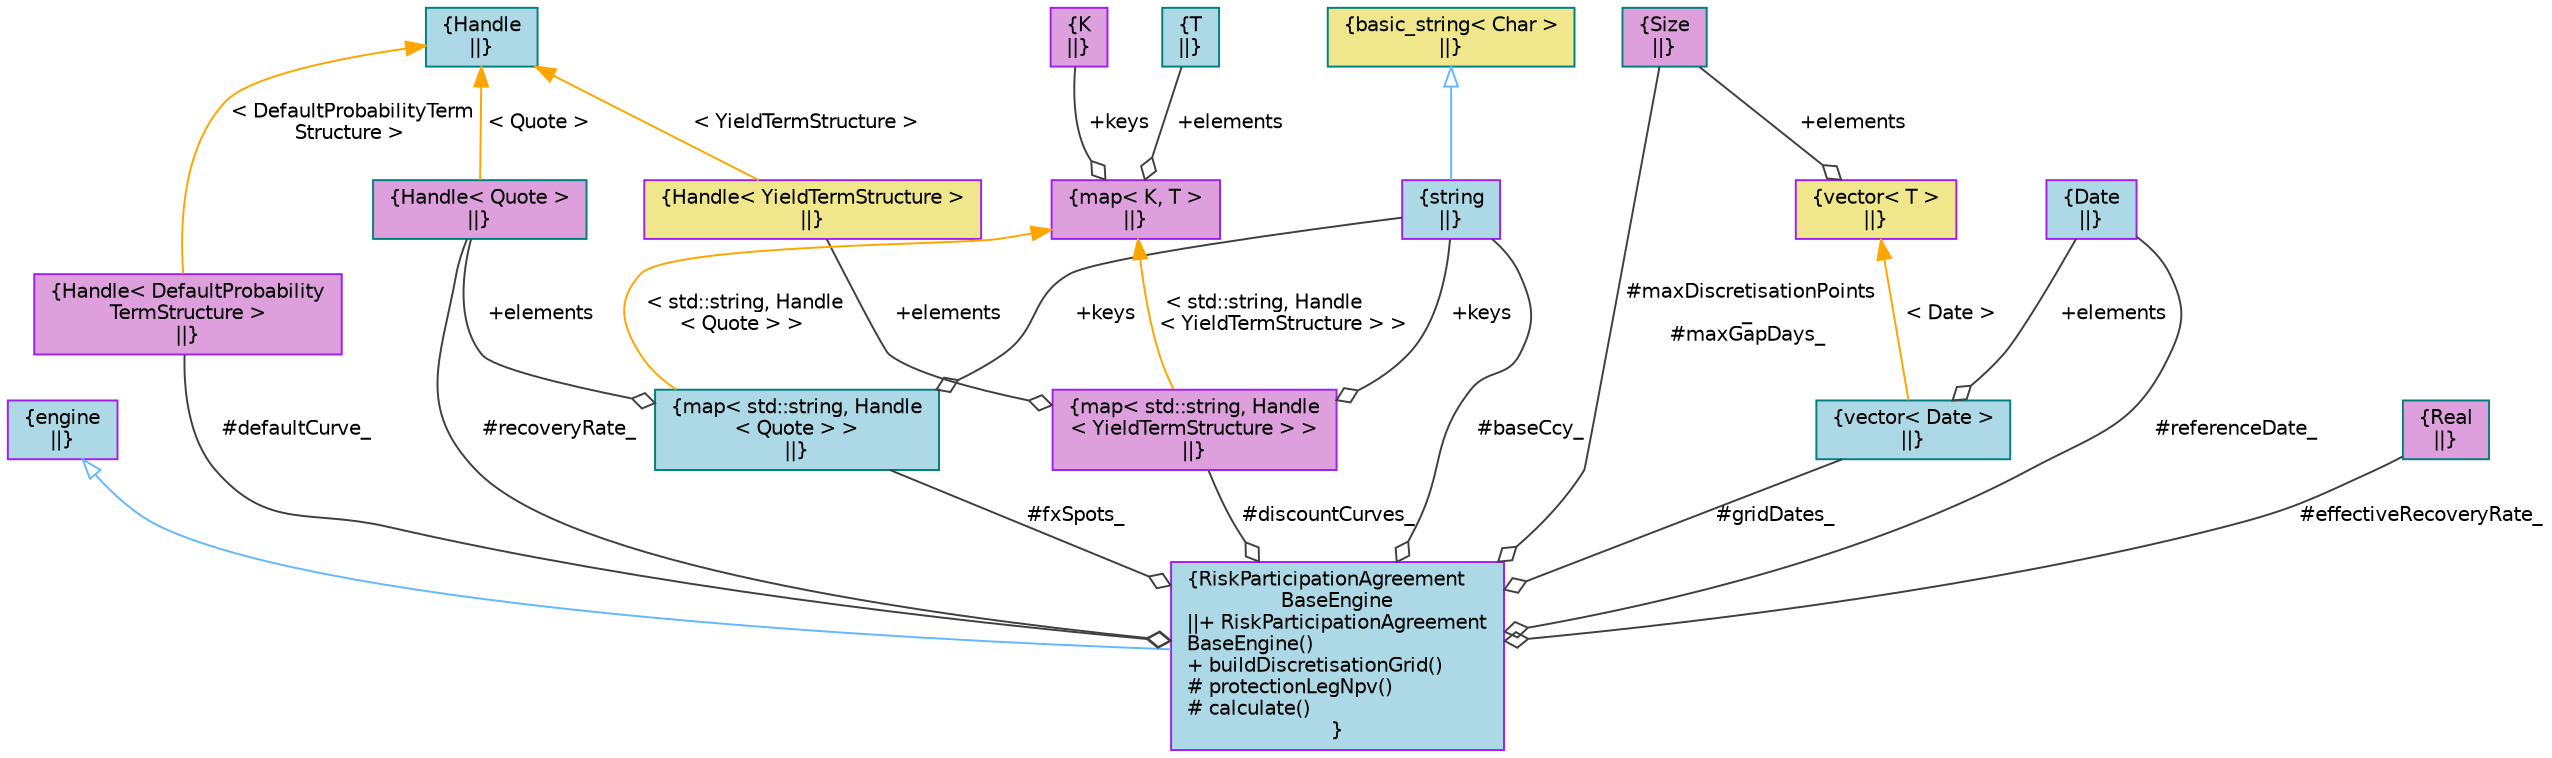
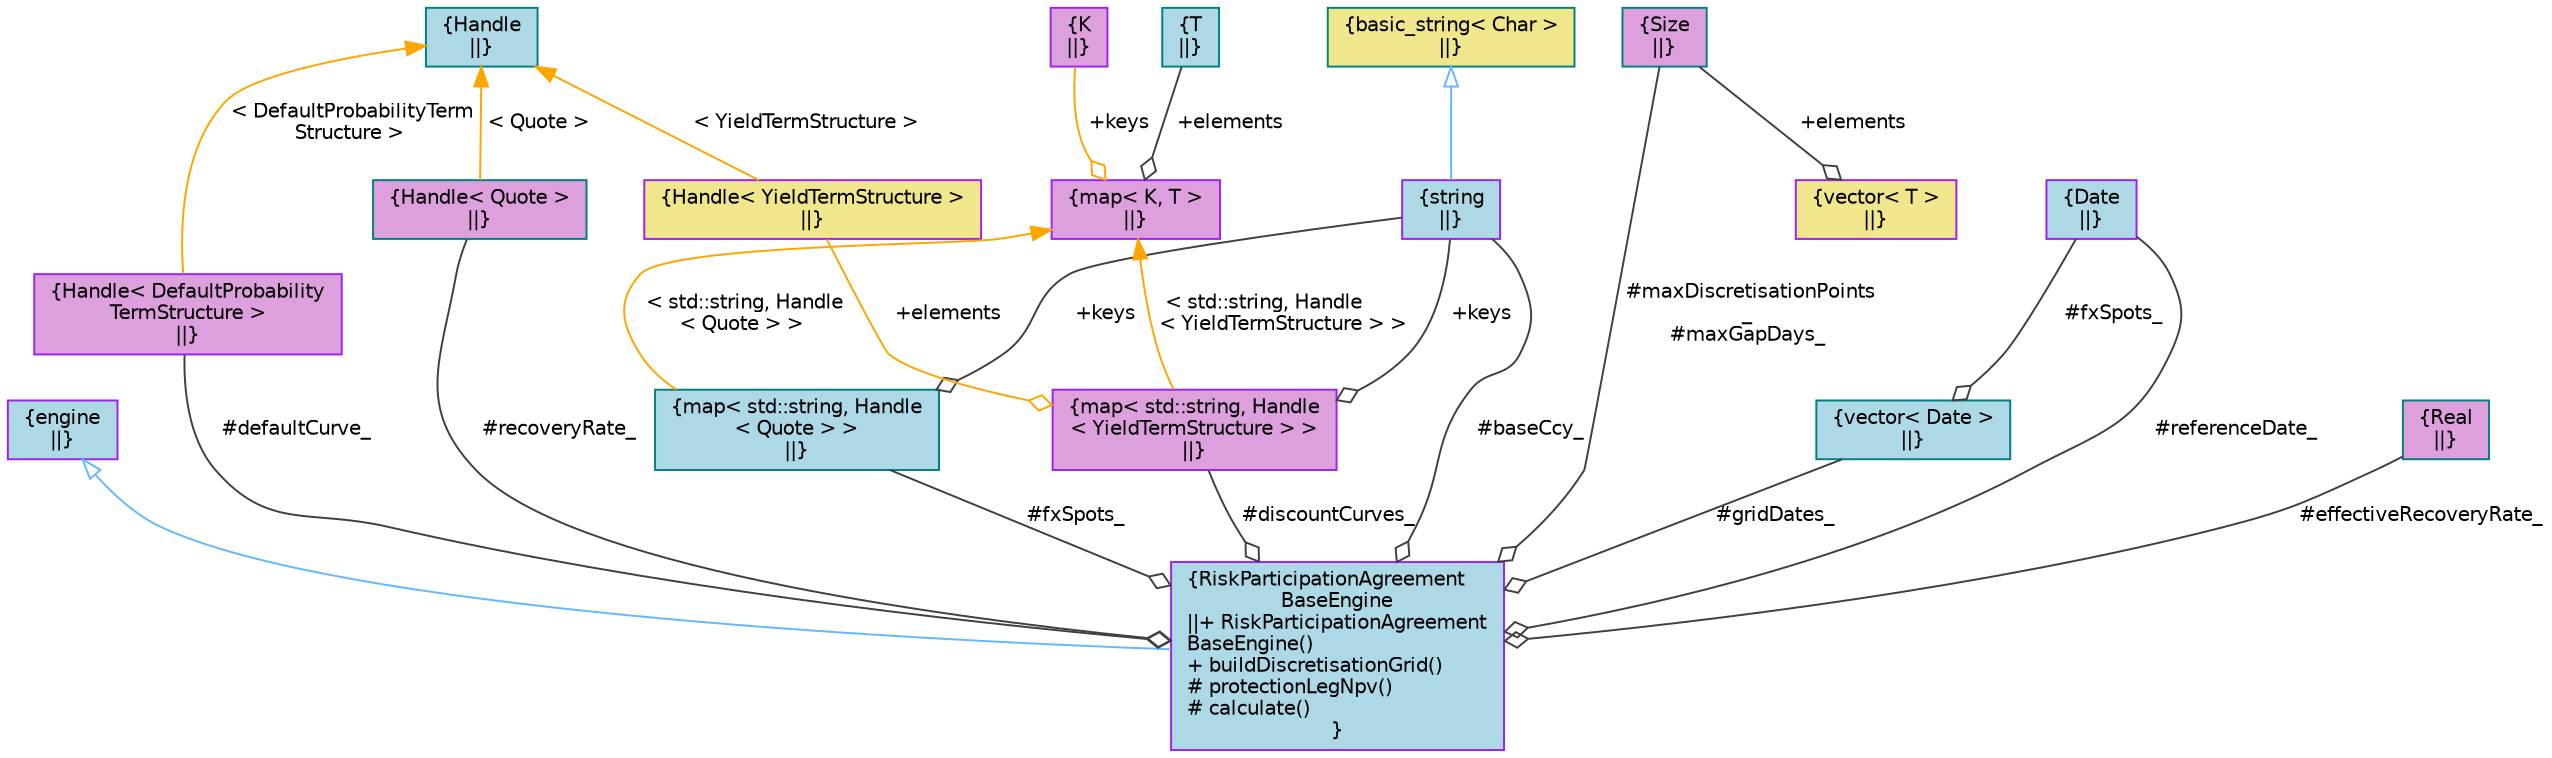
(1076, 115) -> (1076, 115)
(2111, 314) -> (2111, 314)
(1896, 330) -> none
(896, 359) -> (896, 359)
(497, 364) -> none
